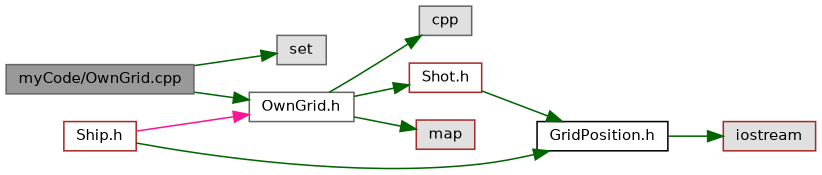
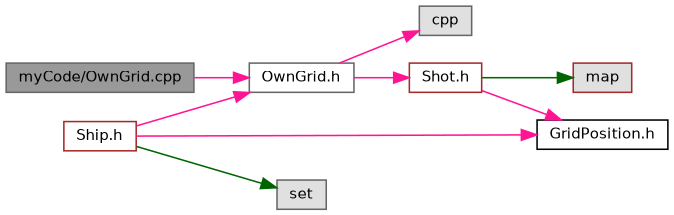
(228, 61) -> (199, 165)
(369, 69) -> (372, 50)
(374, 92) -> (374, 78)
(214, 95) -> (214, 78)
(515, 103) -> (514, 103)
(377, 122) -> (520, 78)
(769, 136) -> none
(335, 167) -> (329, 135)
